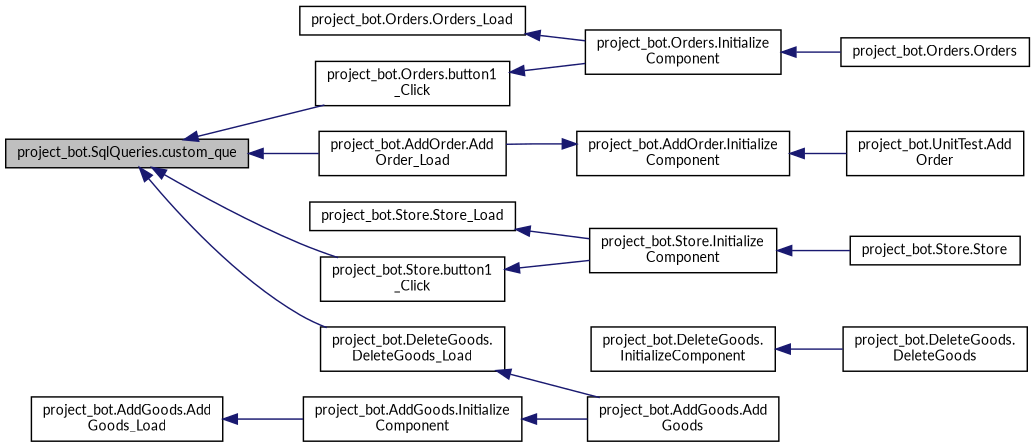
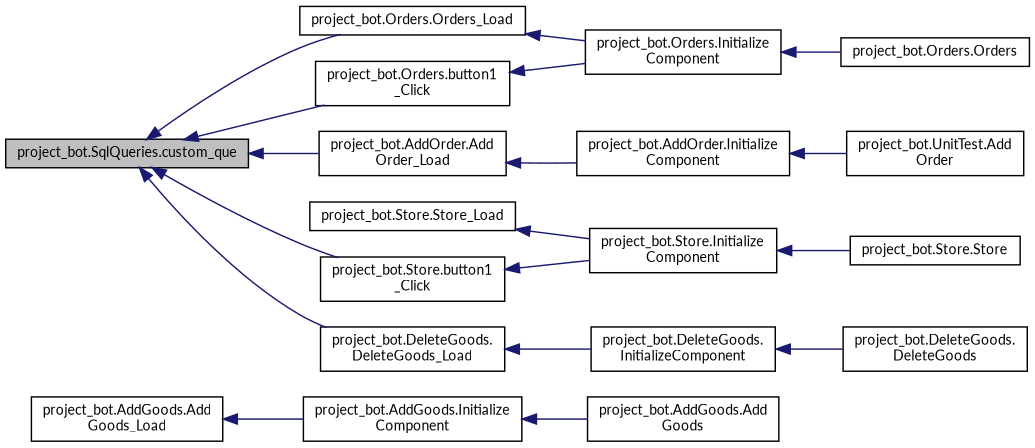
none -> (245, 75)
(534, 144) -> (549, 163)
(555, 386) -> (555, 349)
